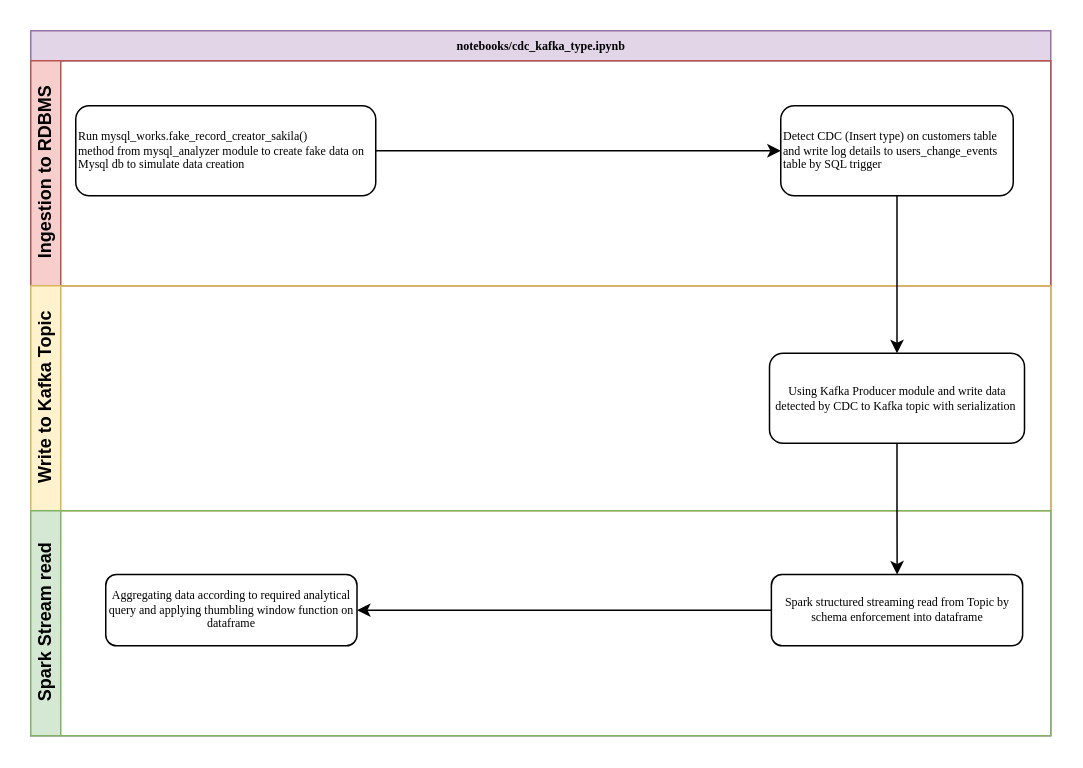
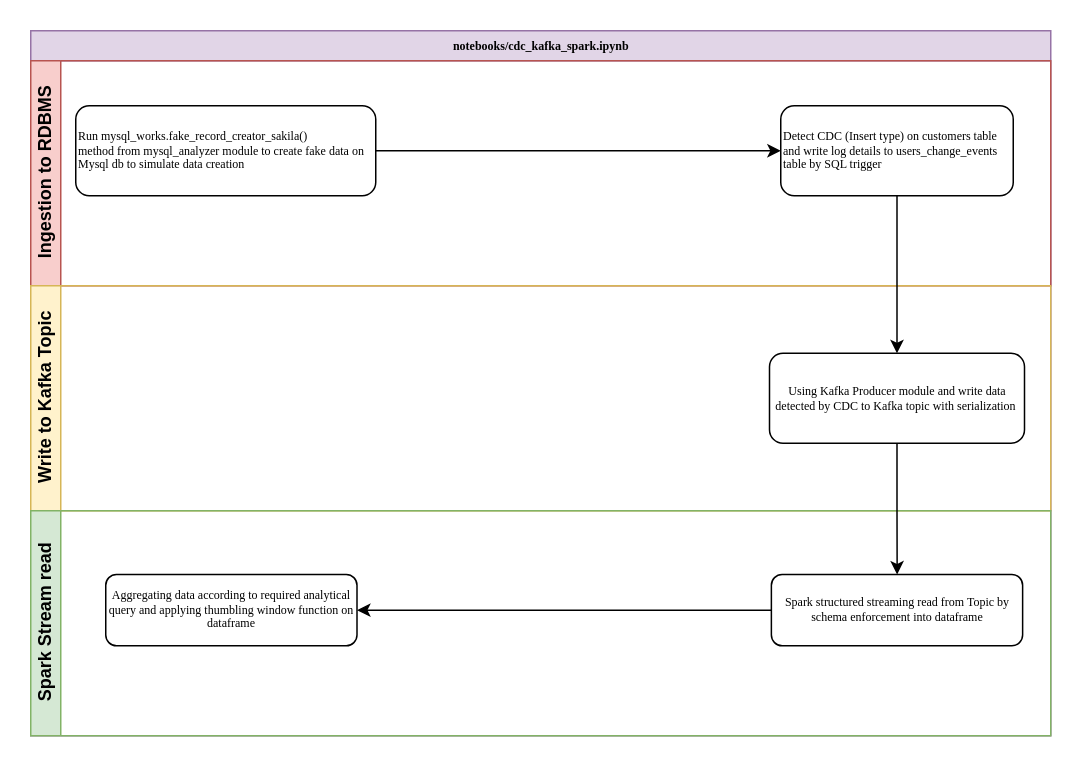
(542, 46) -> (542, 46)
